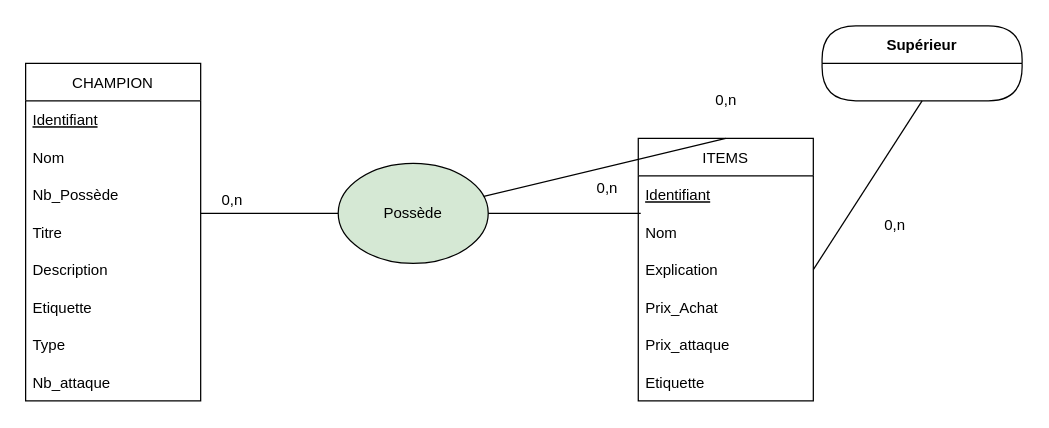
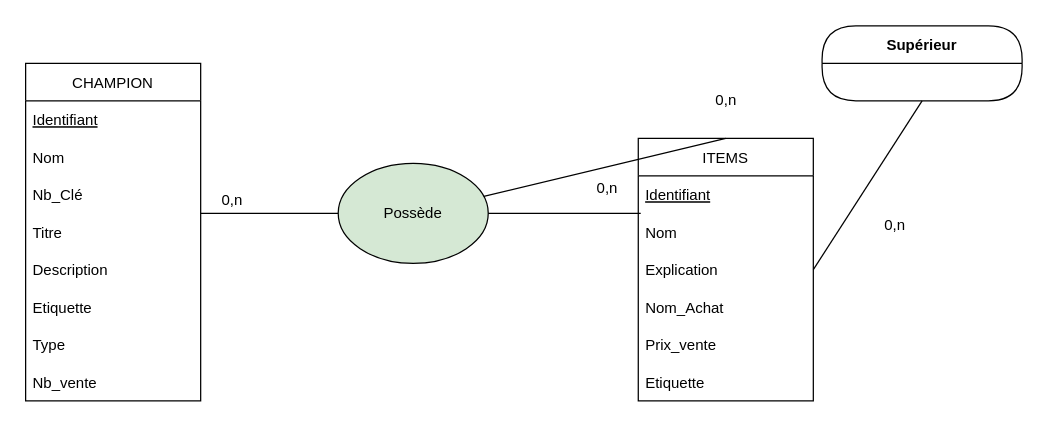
(75, 195) -> (56, 195)
(685, 308) -> (683, 308)
(693, 345) -> (685, 345)
(75, 383) -> (66, 383)
